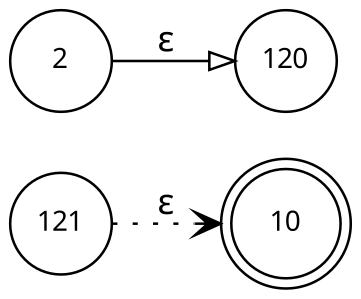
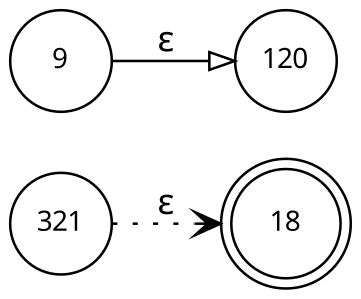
(61, 61) -> (61, 61)
(61, 224) -> (61, 224)
(286, 224) -> (286, 224)
